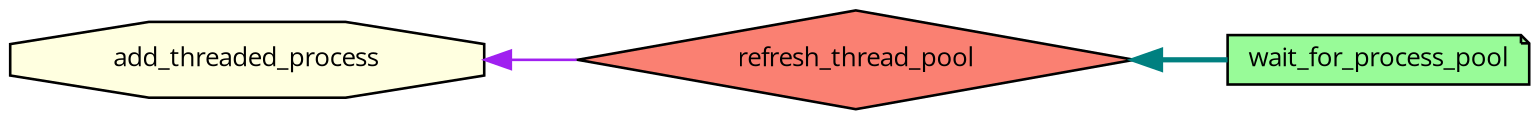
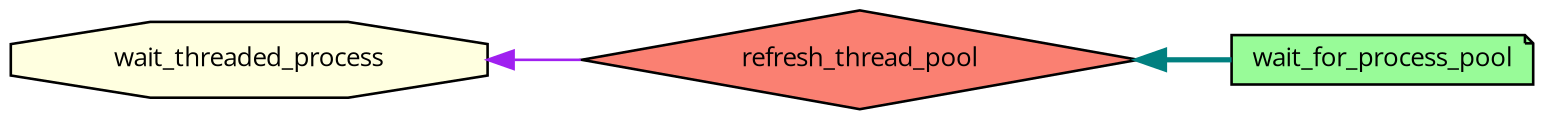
(247, 60) -> (249, 60)
